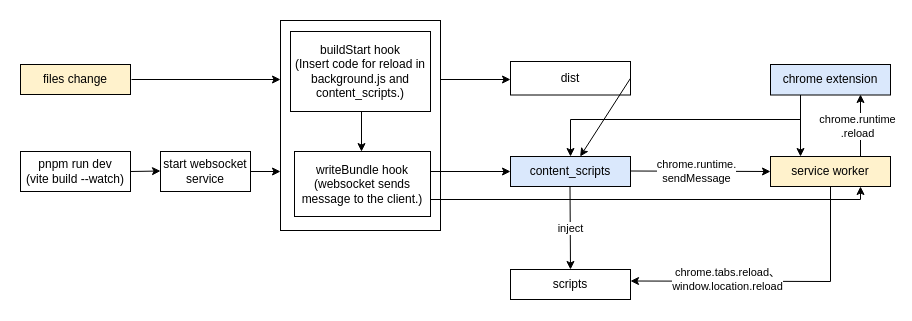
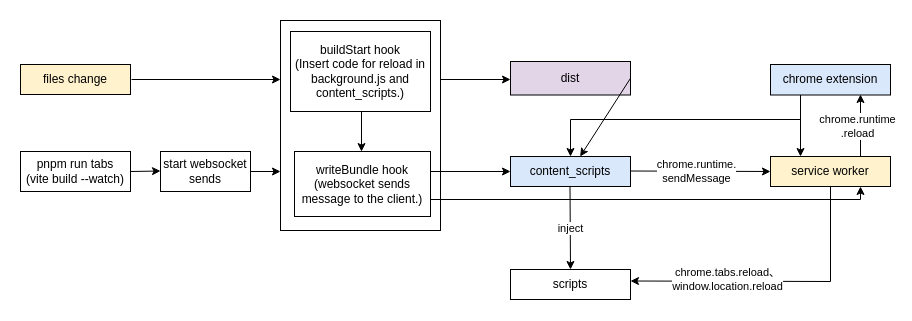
(571, 78) -> (571, 78)
(76, 172) -> (76, 172)
(206, 172) -> (206, 172)
